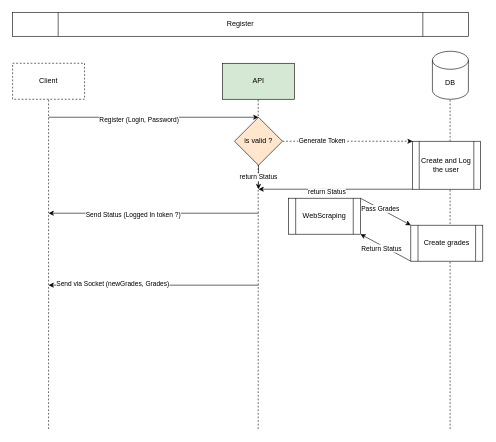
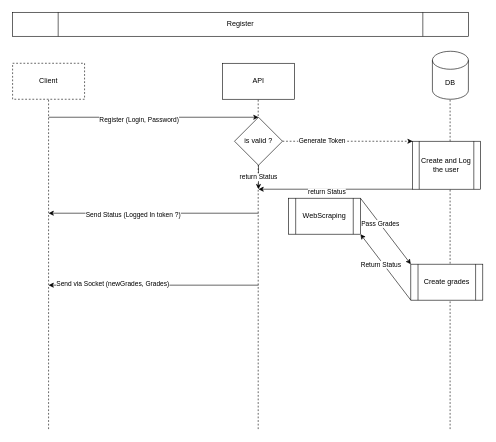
(258, 81) -> (258, 81)
(258, 141) -> (258, 141)
(447, 243) -> (447, 282)
